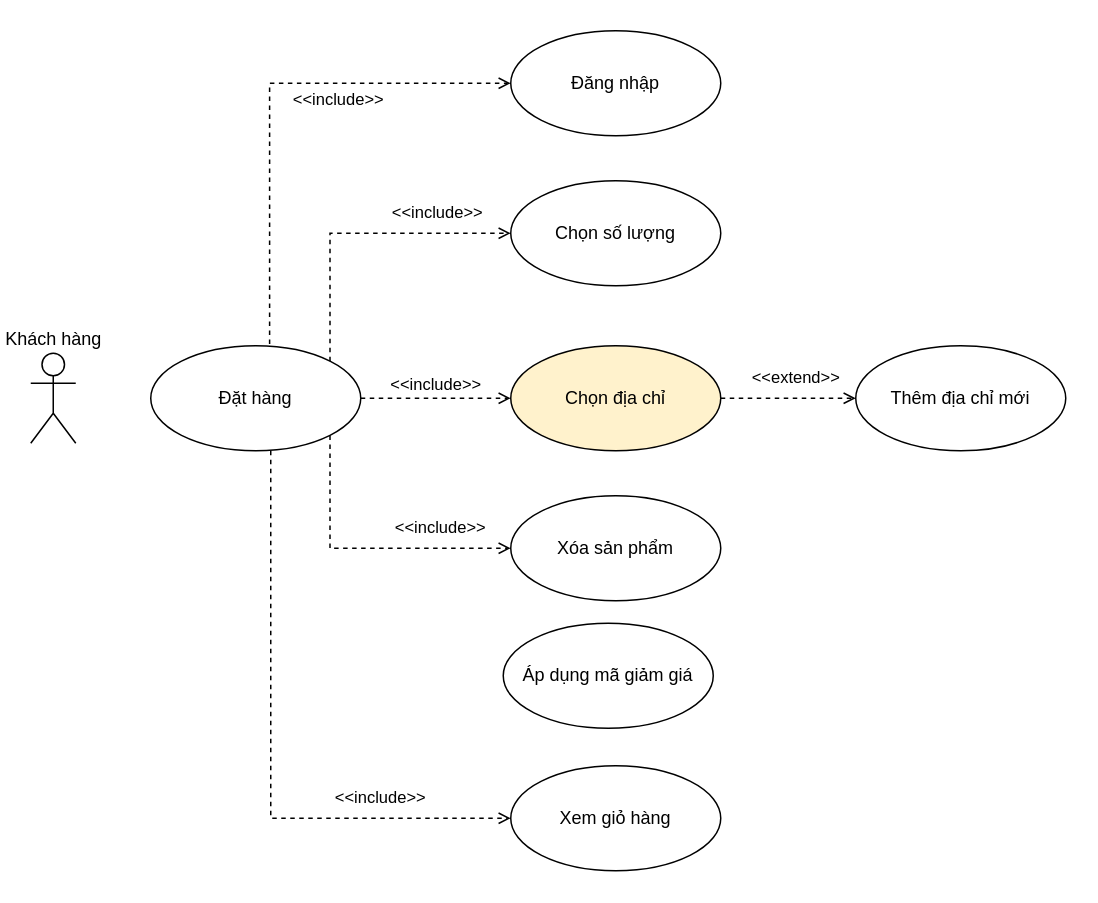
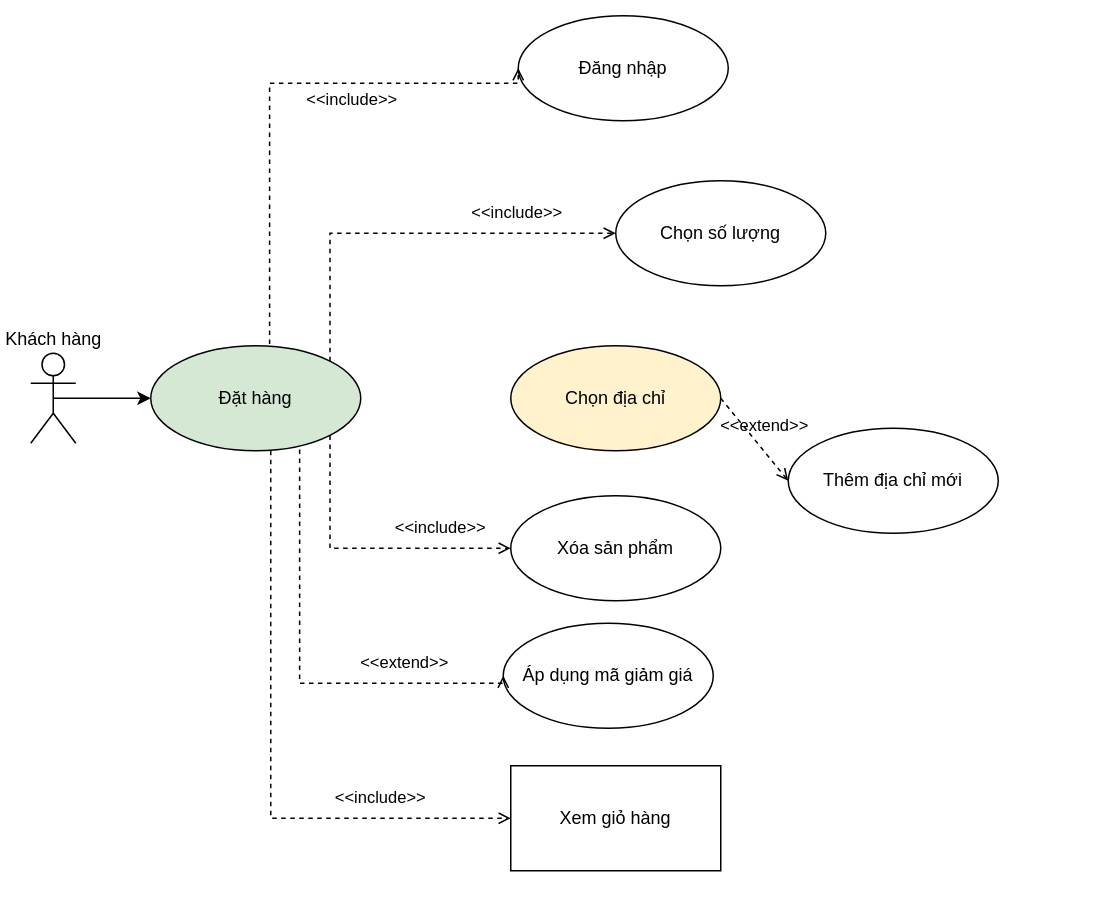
(616, 83) -> (623, 68)
(616, 233) -> (721, 233)
none -> (99, 398)
(256, 398) -> (256, 398)
(434, 398) -> none
(961, 398) -> (893, 481)
none -> (300, 670)
(616, 818) -> (616, 818)
